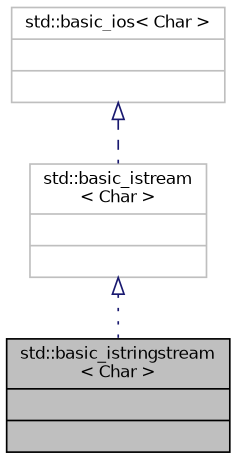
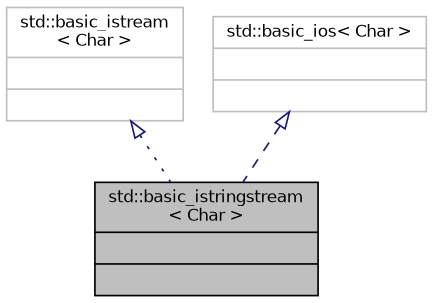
(118, 142) -> (261, 154)
